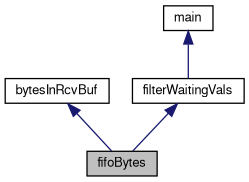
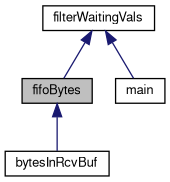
(188, 61) -> (123, 60)
(94, 132) -> (57, 134)
